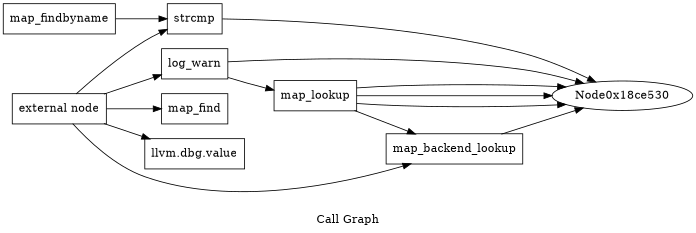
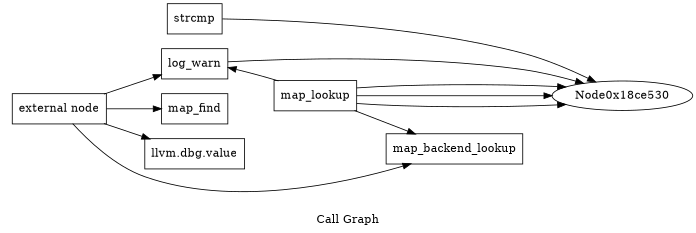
(59, 19) -> none
(116, 61) -> none
(247, 83) -> (258, 75)
(538, 122) -> none
